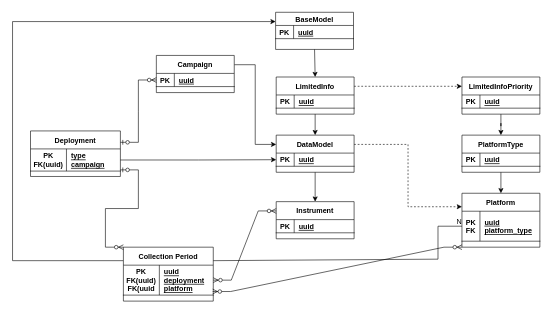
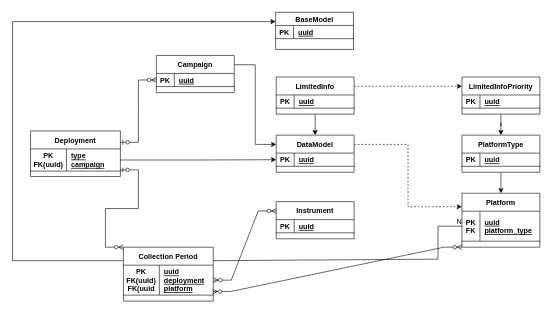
(315, 54) -> none
(315, 196) -> none
